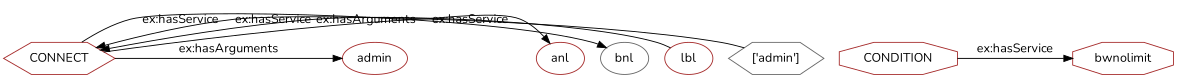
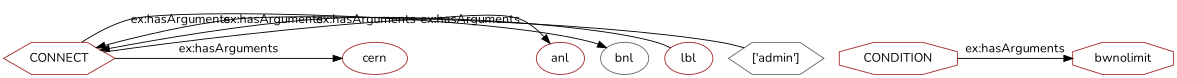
(181, 20) -> (181, 20)
(273, 20) -> (273, 20)
(470, 20) -> (470, 20)
(1015, 49) -> (1015, 49)
(375, 58) -> (375, 58)
